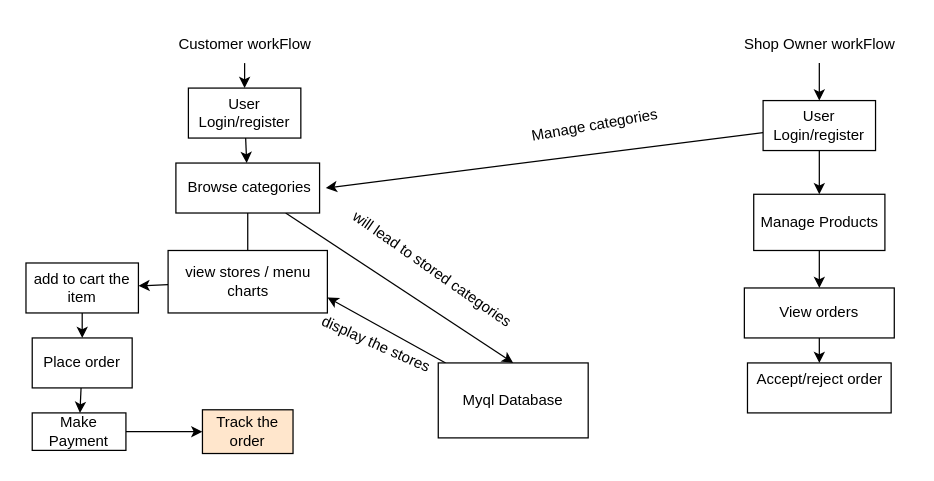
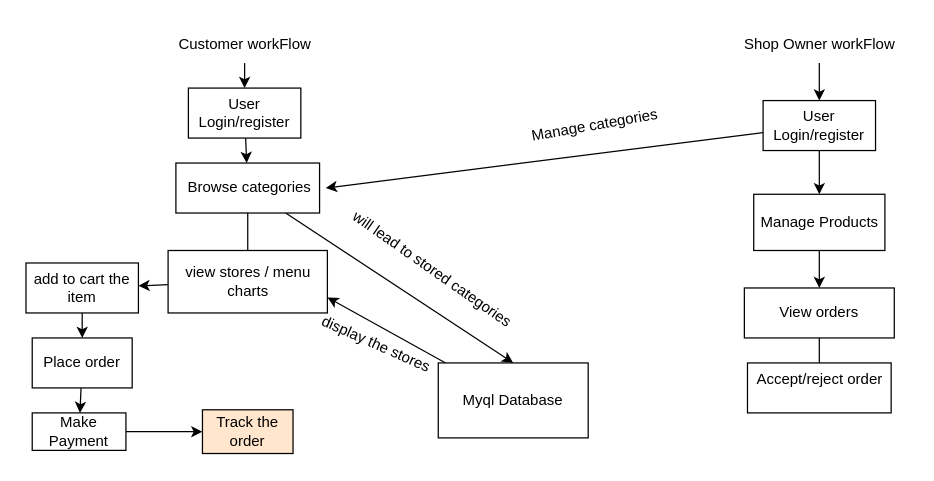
(819, 353) -> (819, 356)
